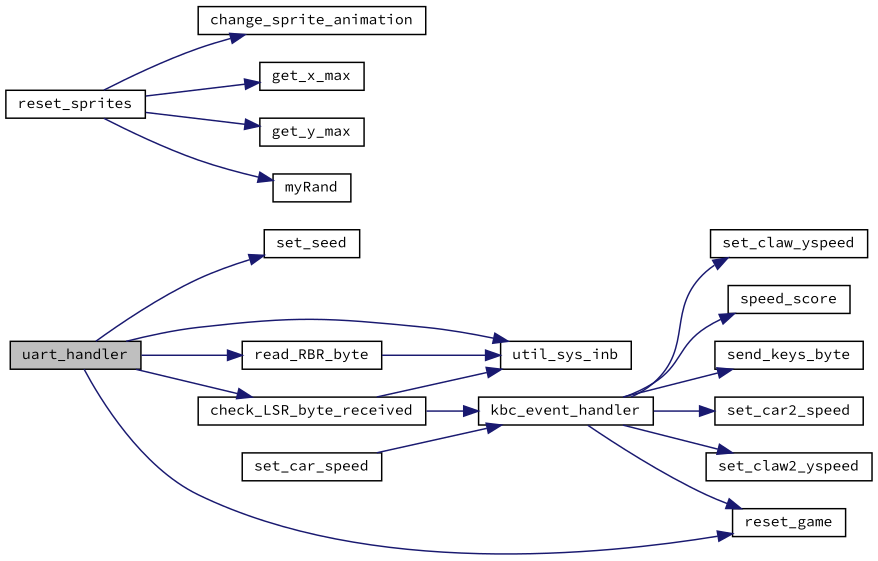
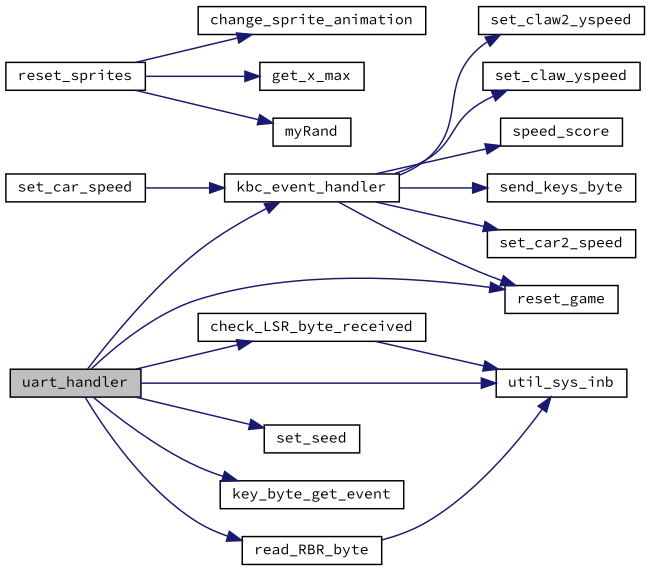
(312, 132) -> none
(445, 411) -> (168, 278)
none -> (312, 495)
